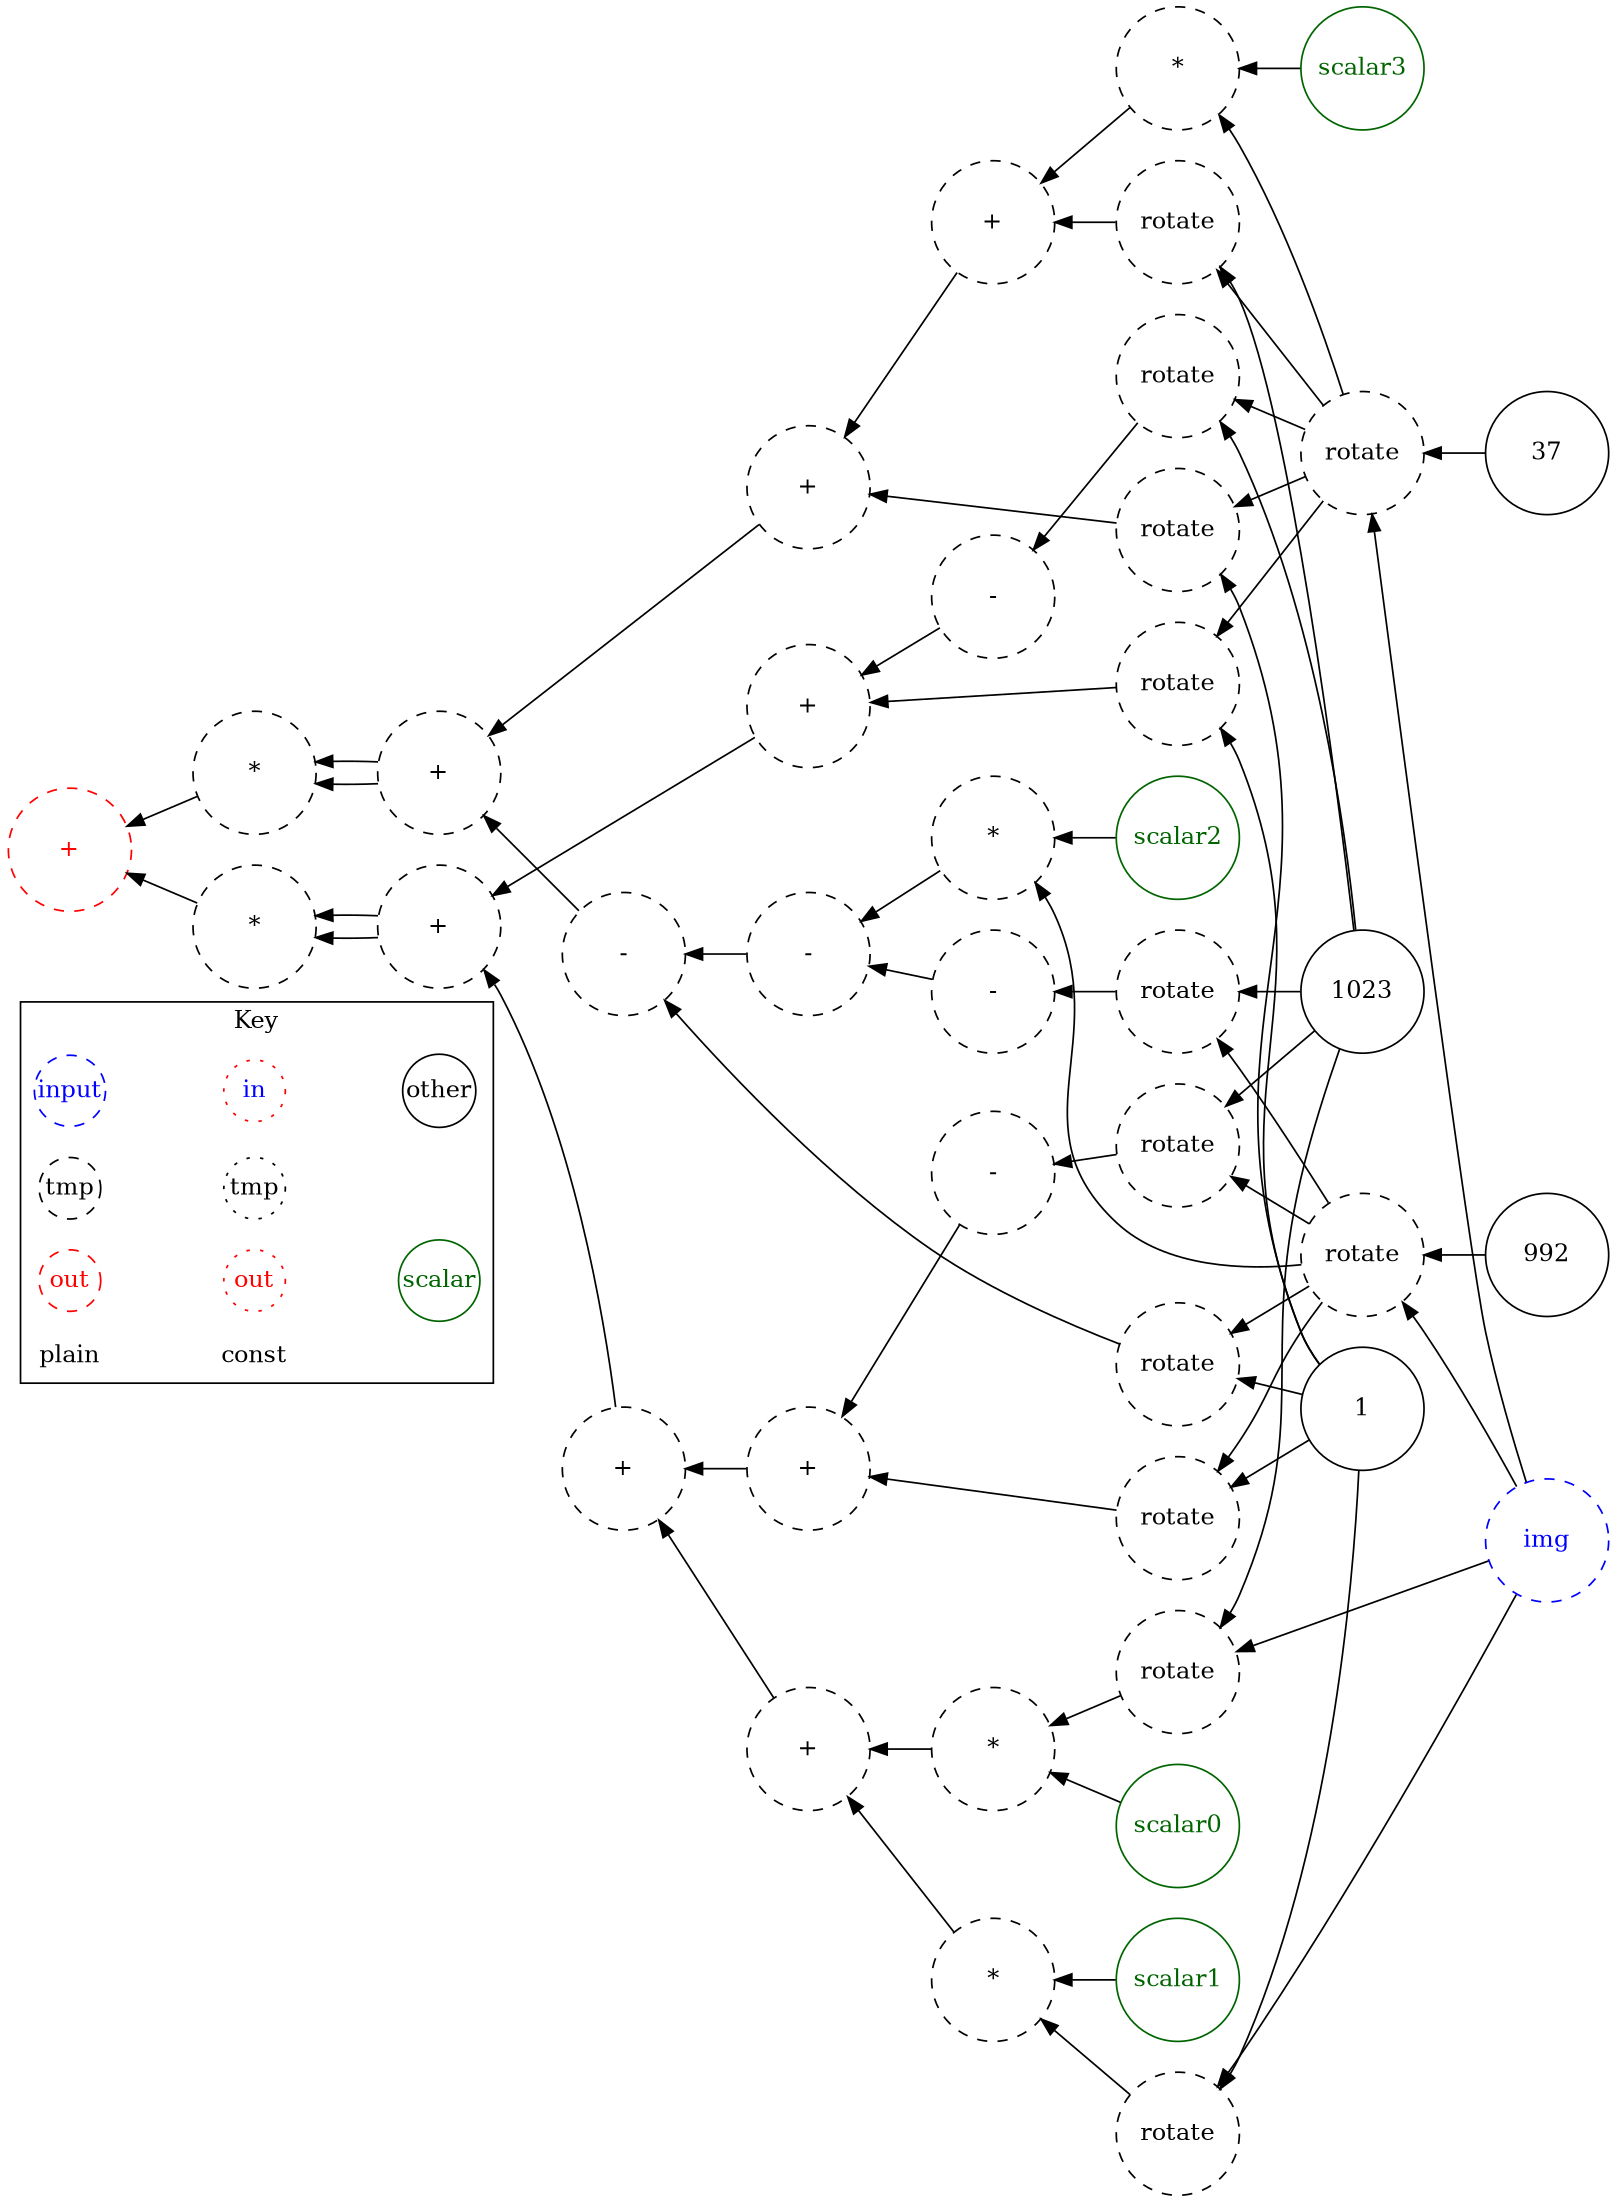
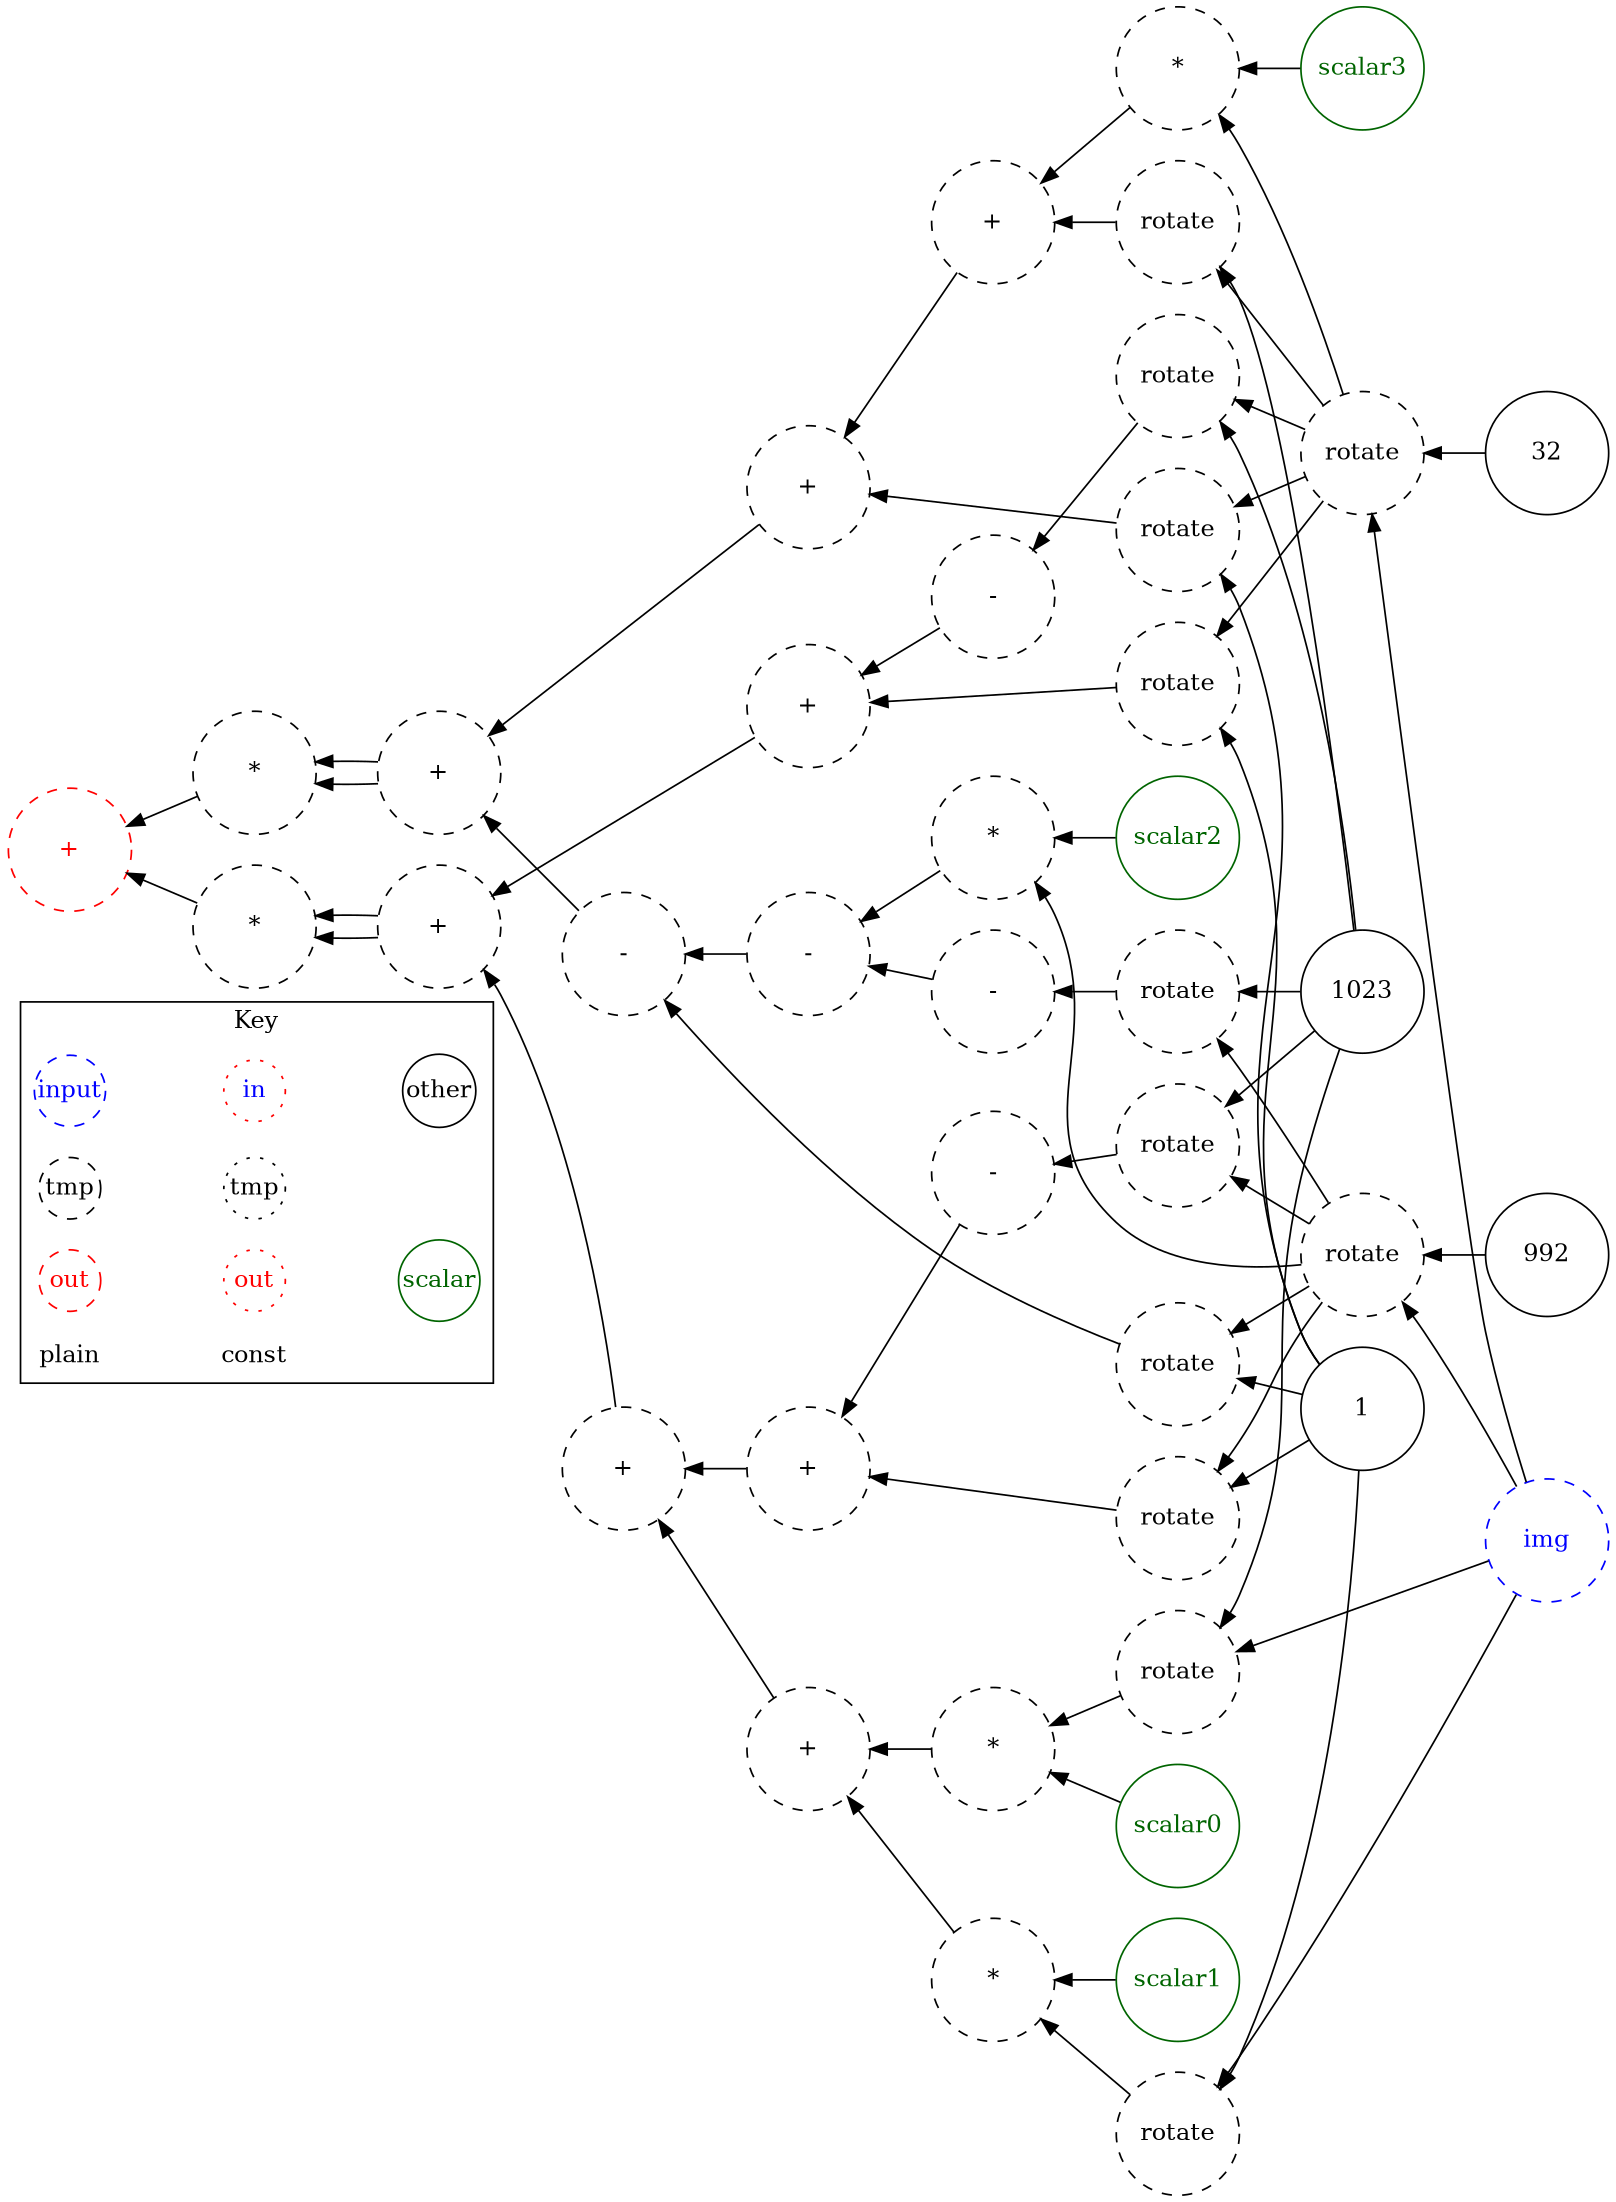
(1547, 453) -> (1547, 453)
